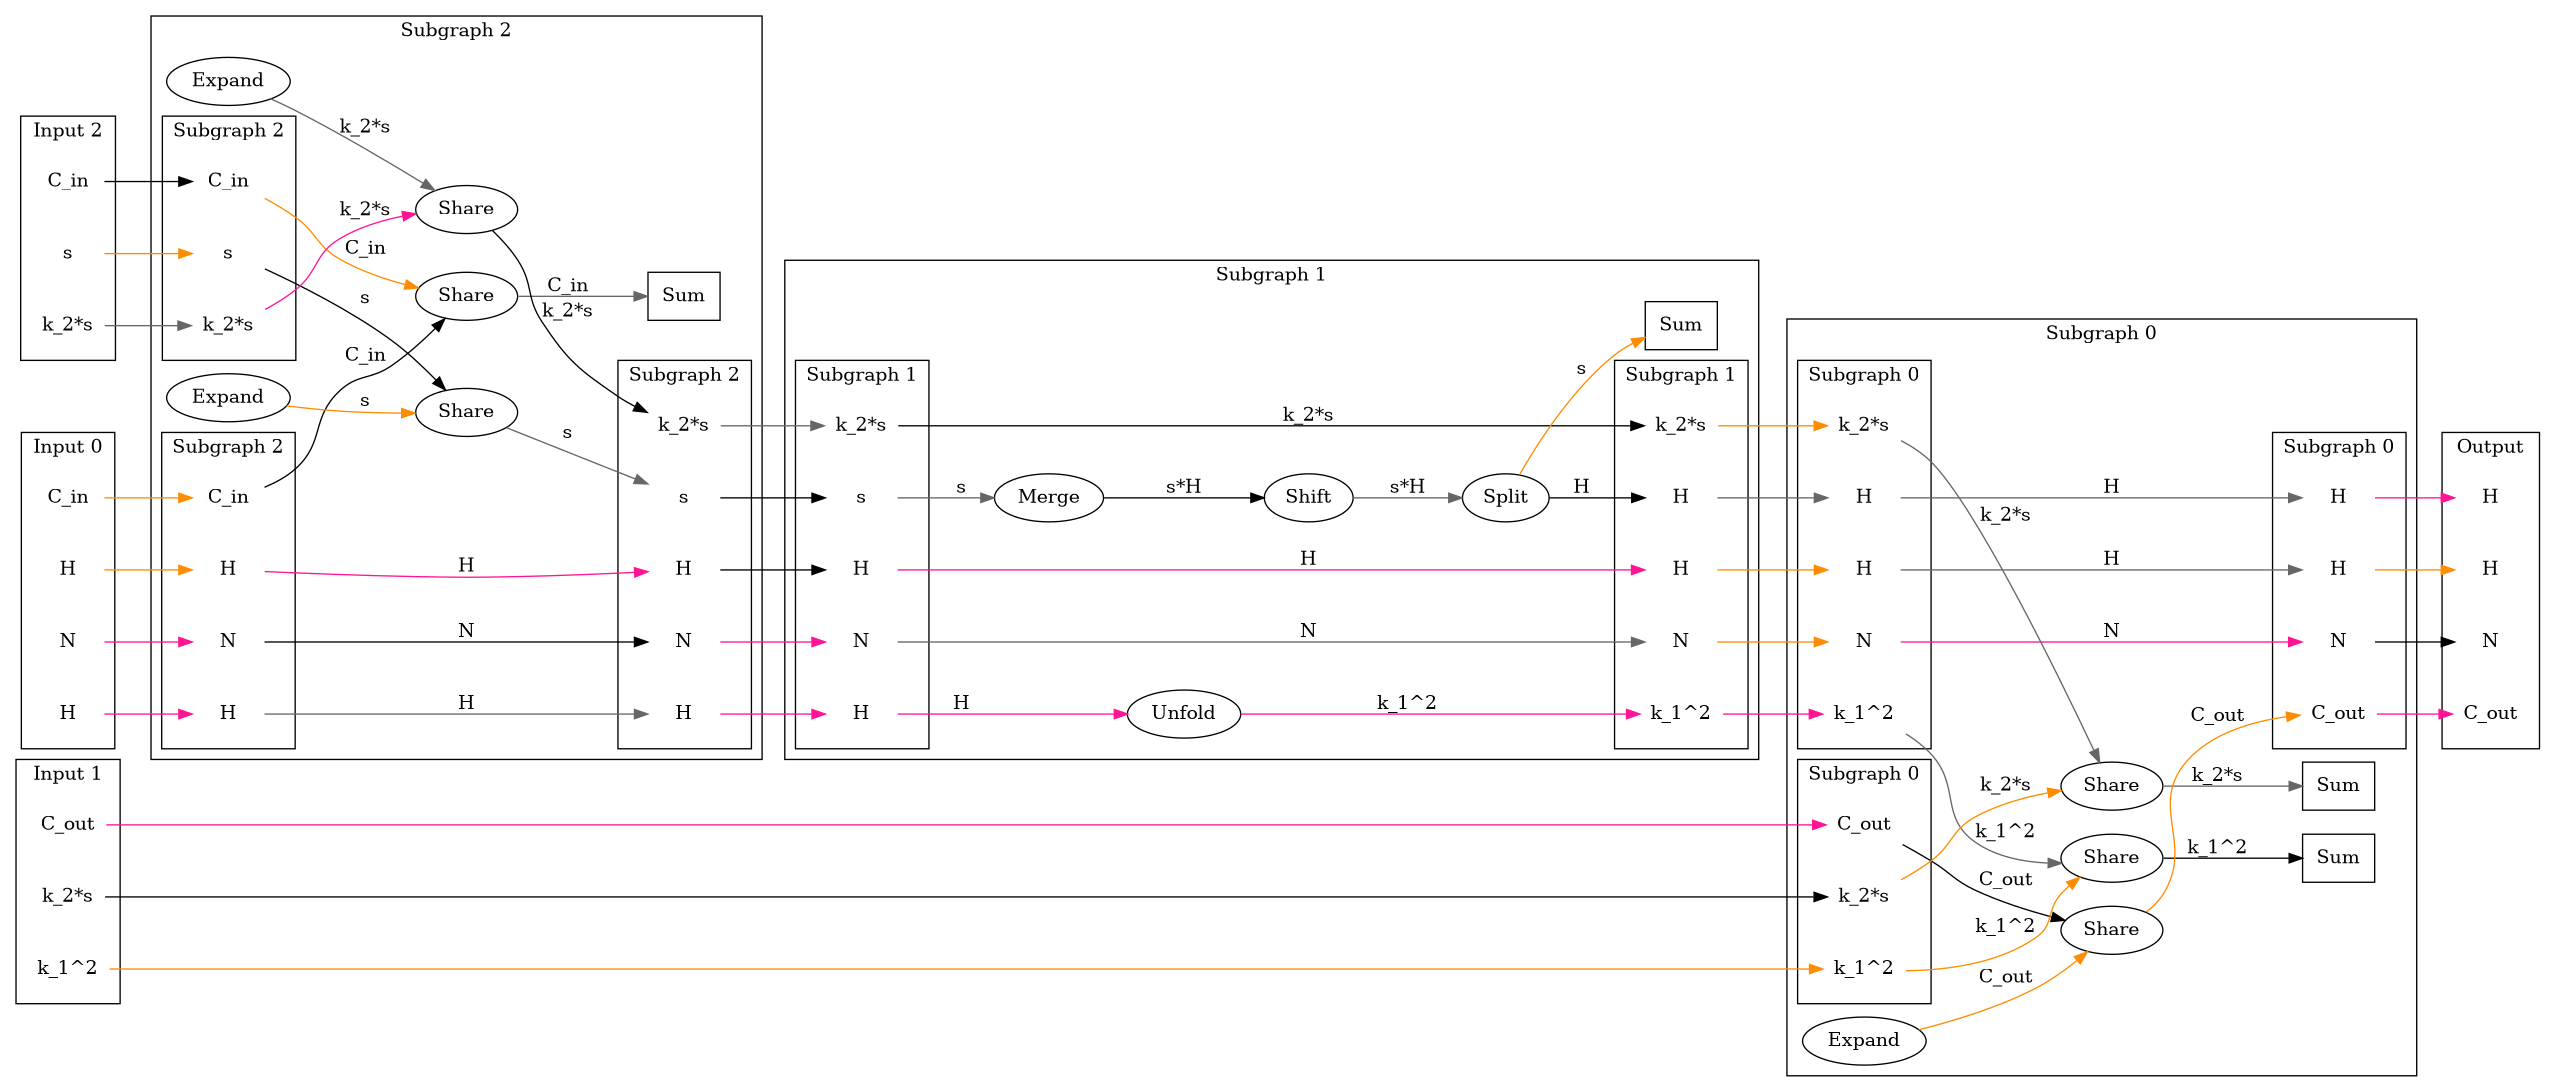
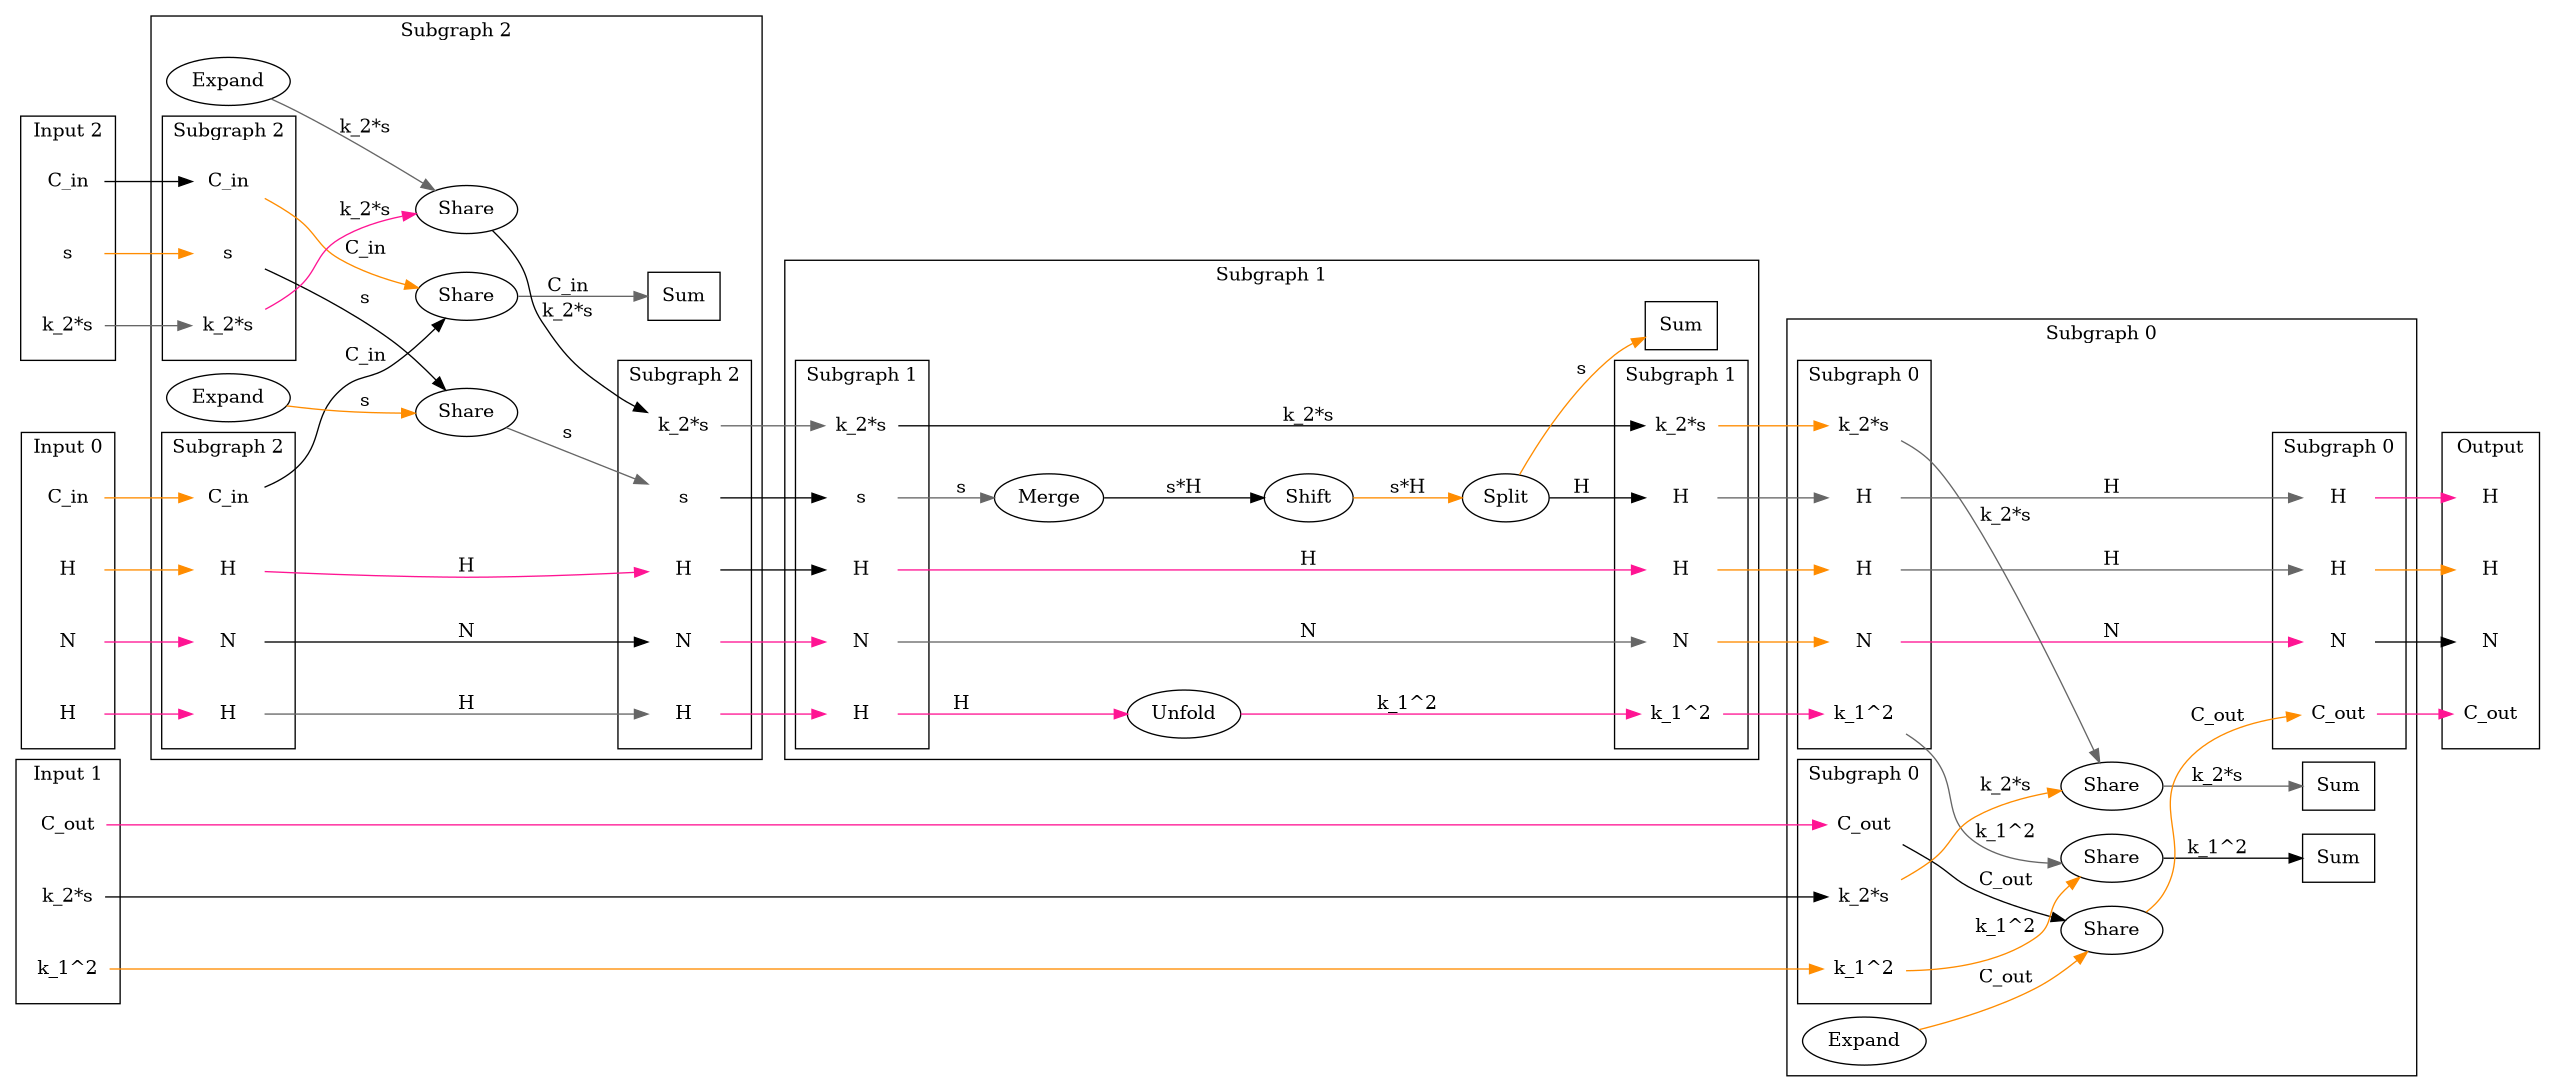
(1401, 498) -> (1401, 498)
